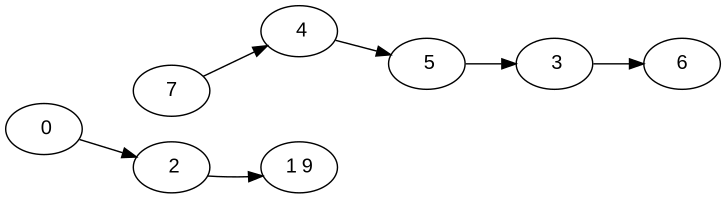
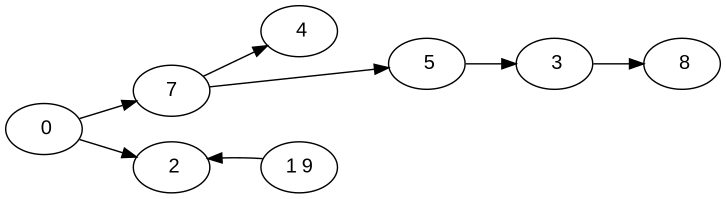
(356, 46) -> (292, 78)
(682, 64) -> (682, 64)
none -> (101, 112)
(228, 177) -> (242, 158)
